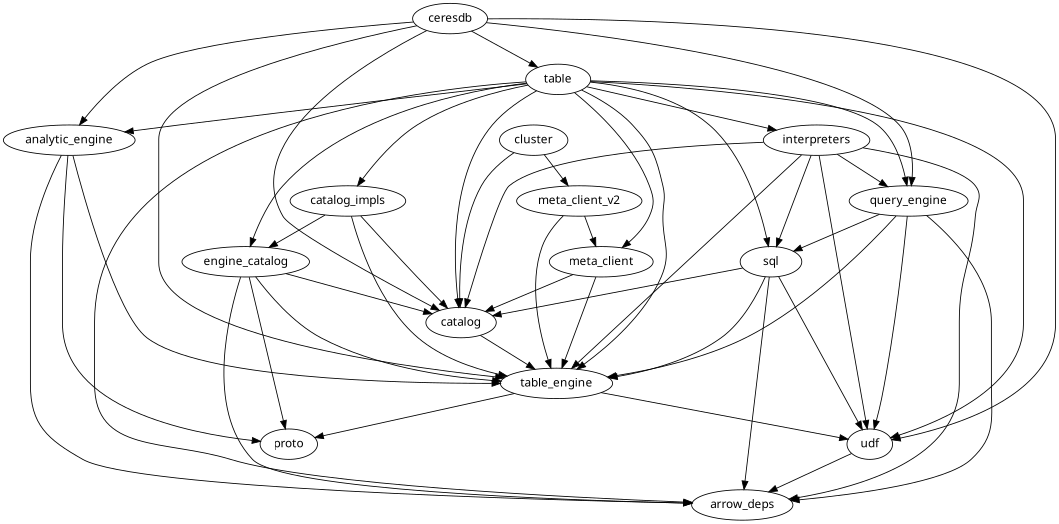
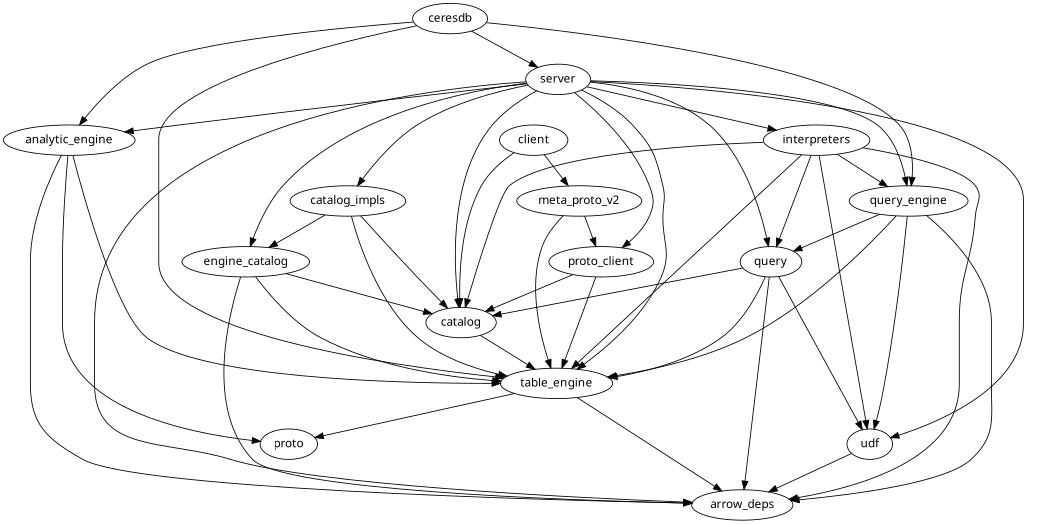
(981, 70) -> none
(558, 79) -> (558, 79)
(534, 140) -> (534, 140)
(276, 175) -> none
(579, 201) -> (579, 201)
(601, 262) -> (601, 262)
(771, 262) -> (771, 262)
(266, 349) -> none
(720, 415) -> (646, 442)
